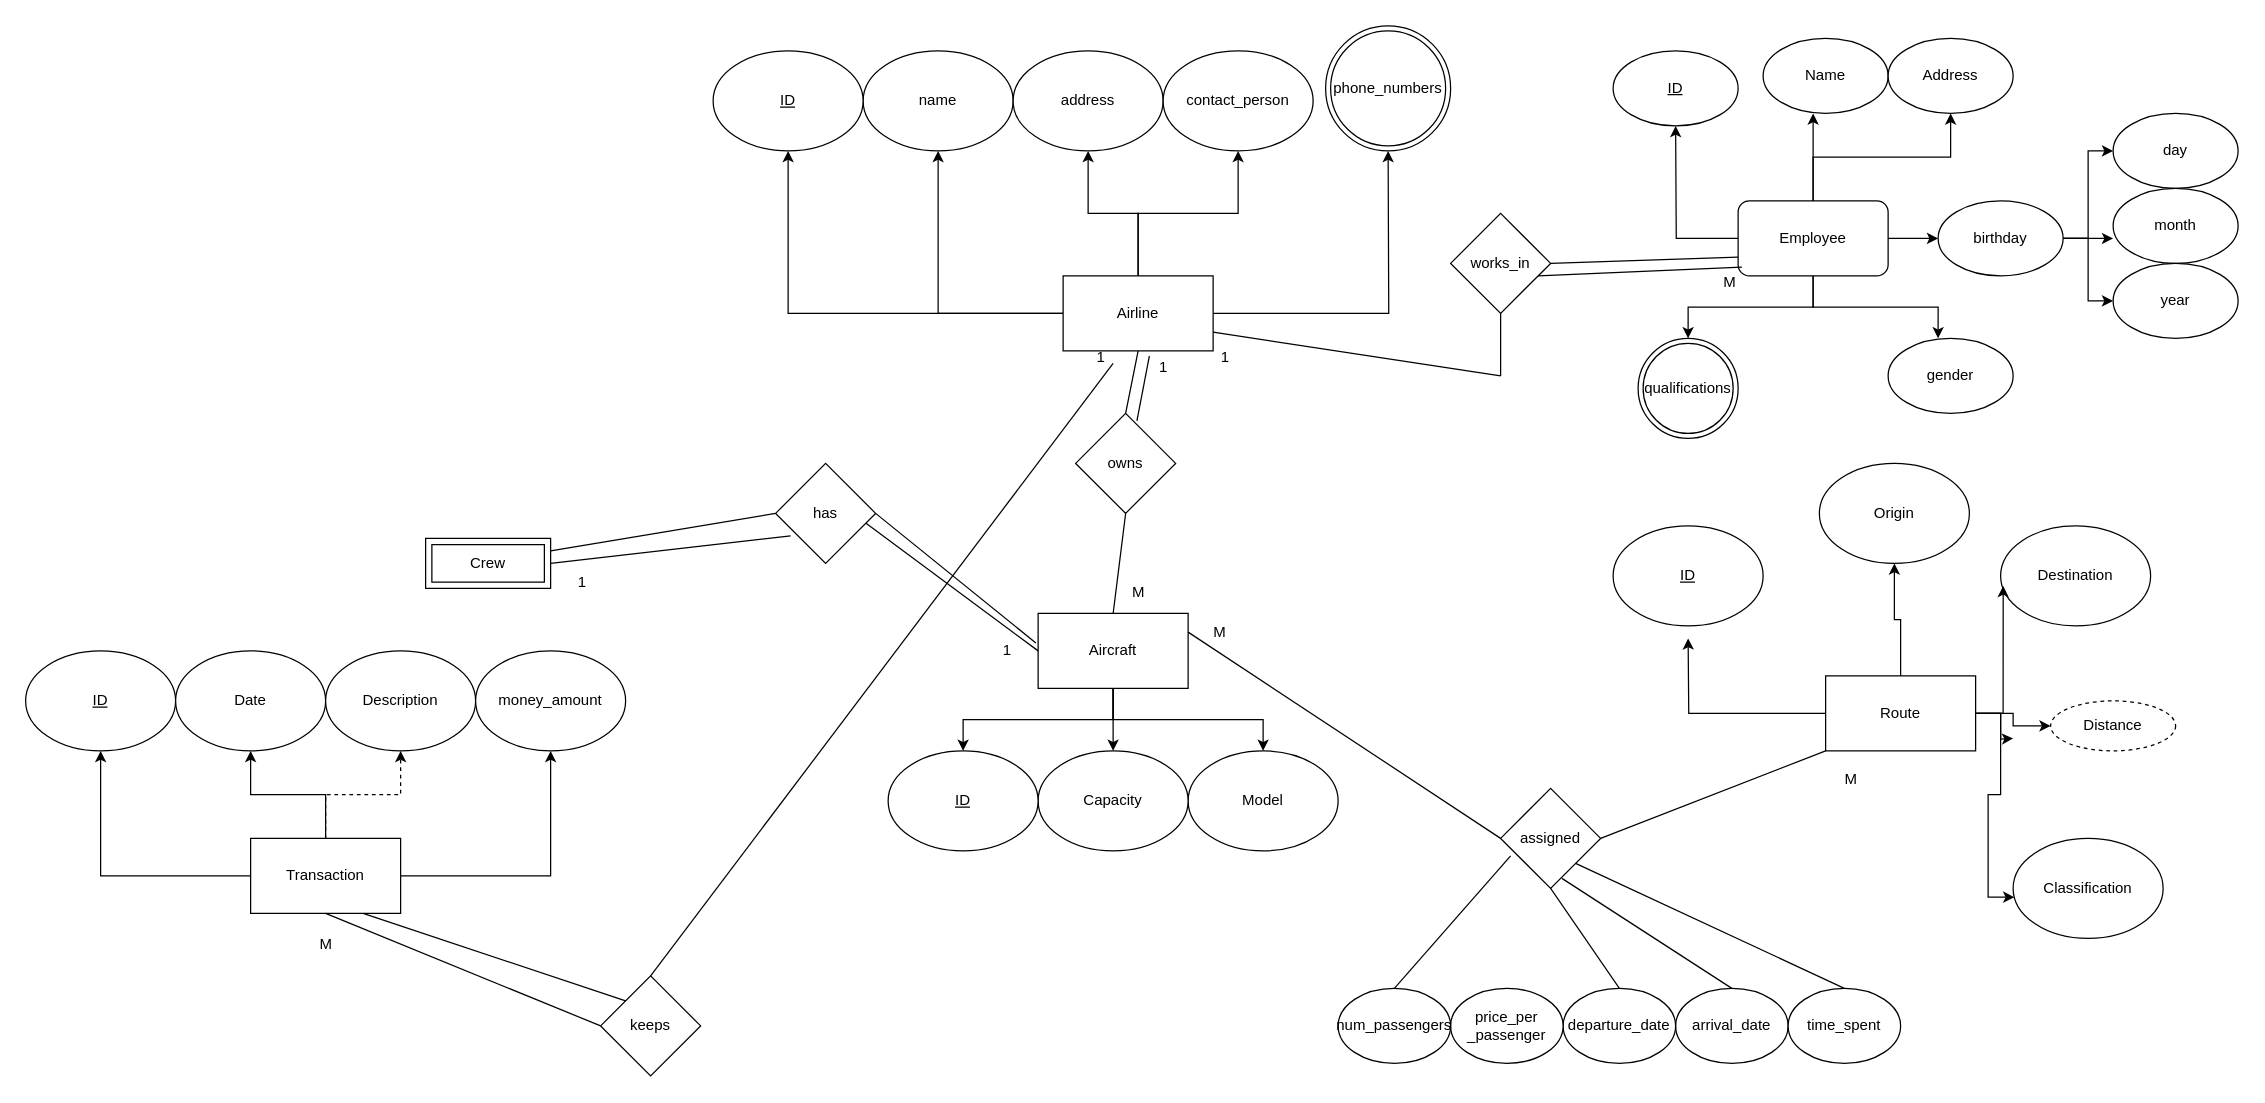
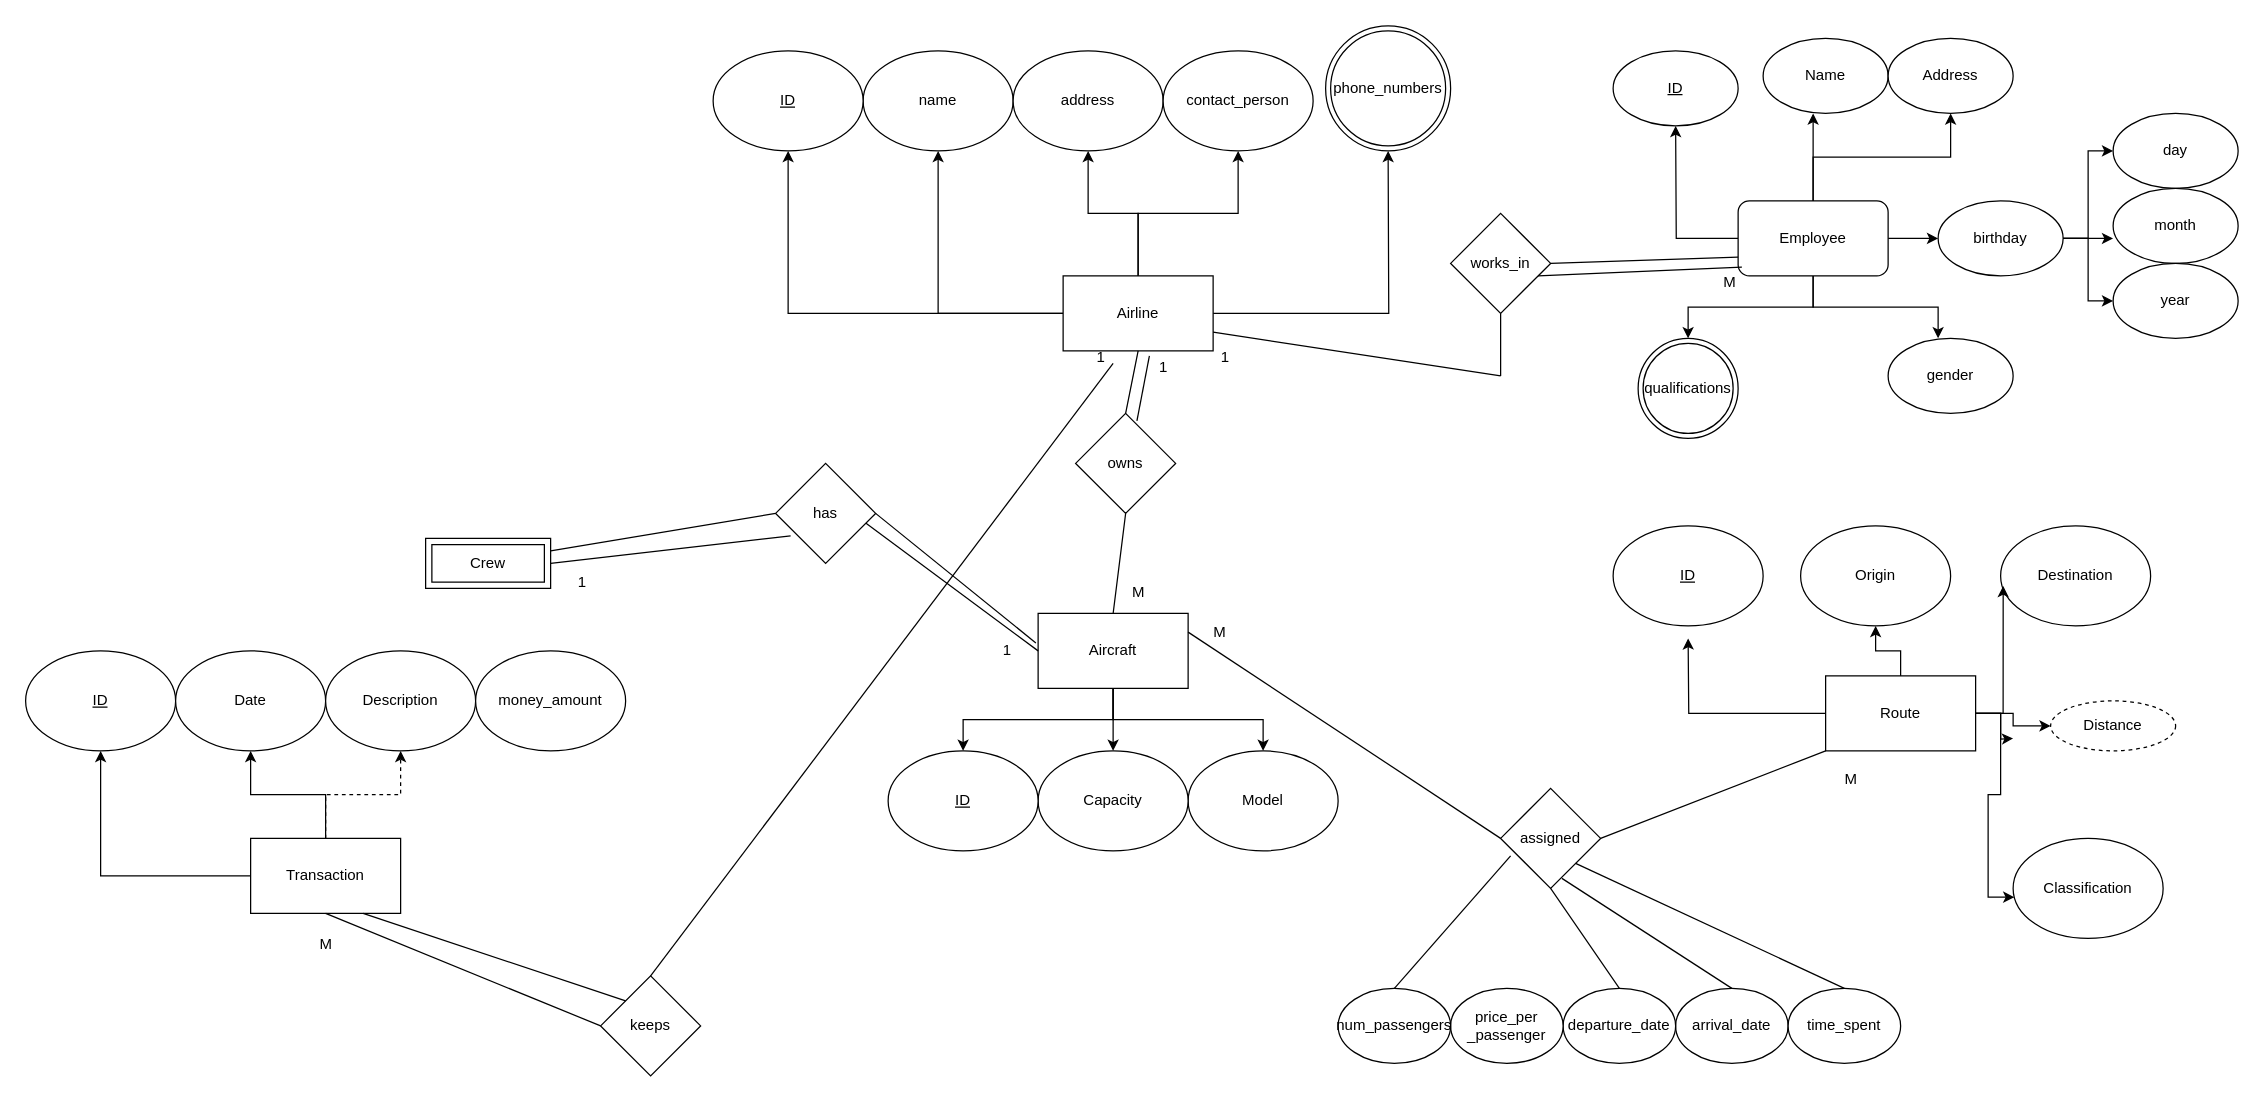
(1894, 513) -> (1876, 576)
(534, 876) -> none
